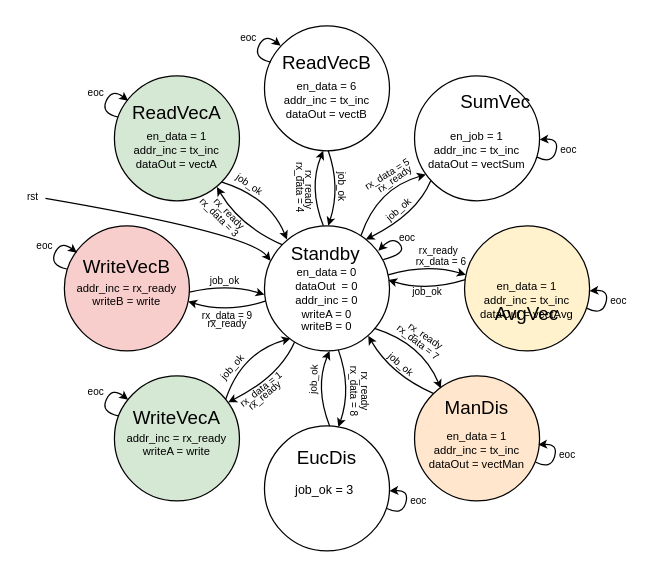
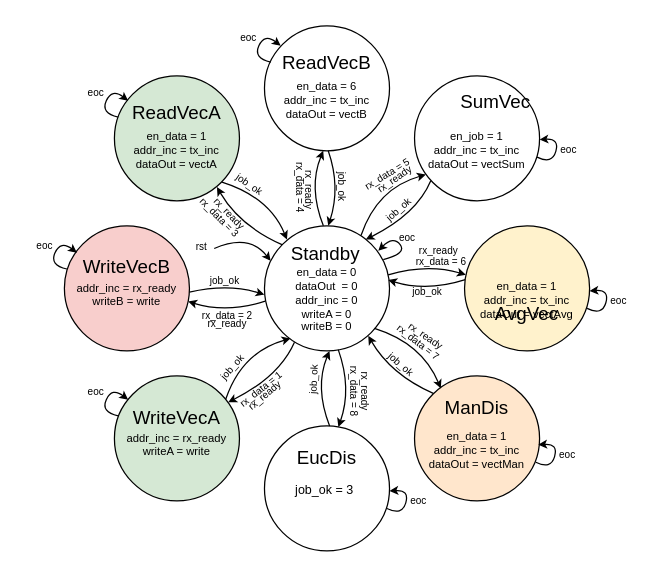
(33, 197) -> (202, 247)
(228, 316) -> (228, 316)
